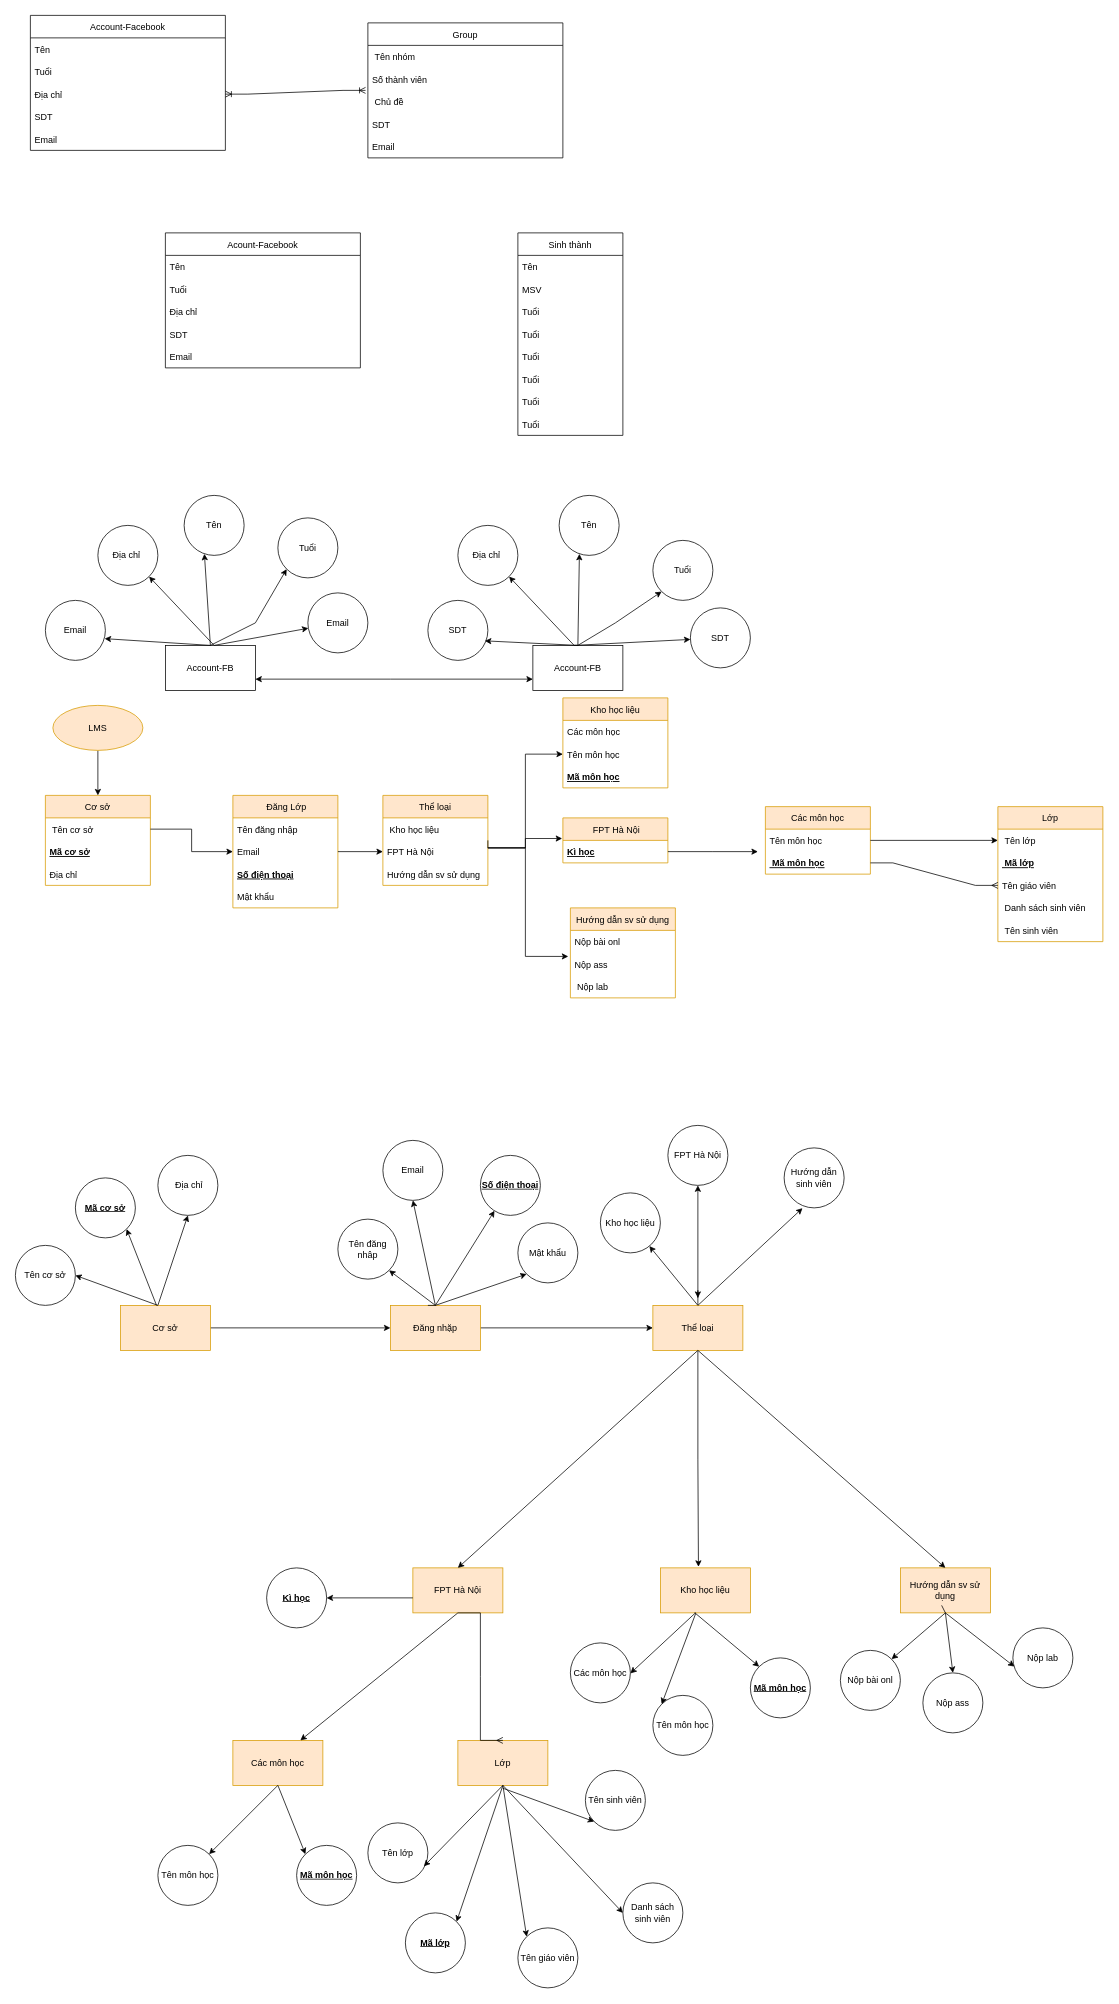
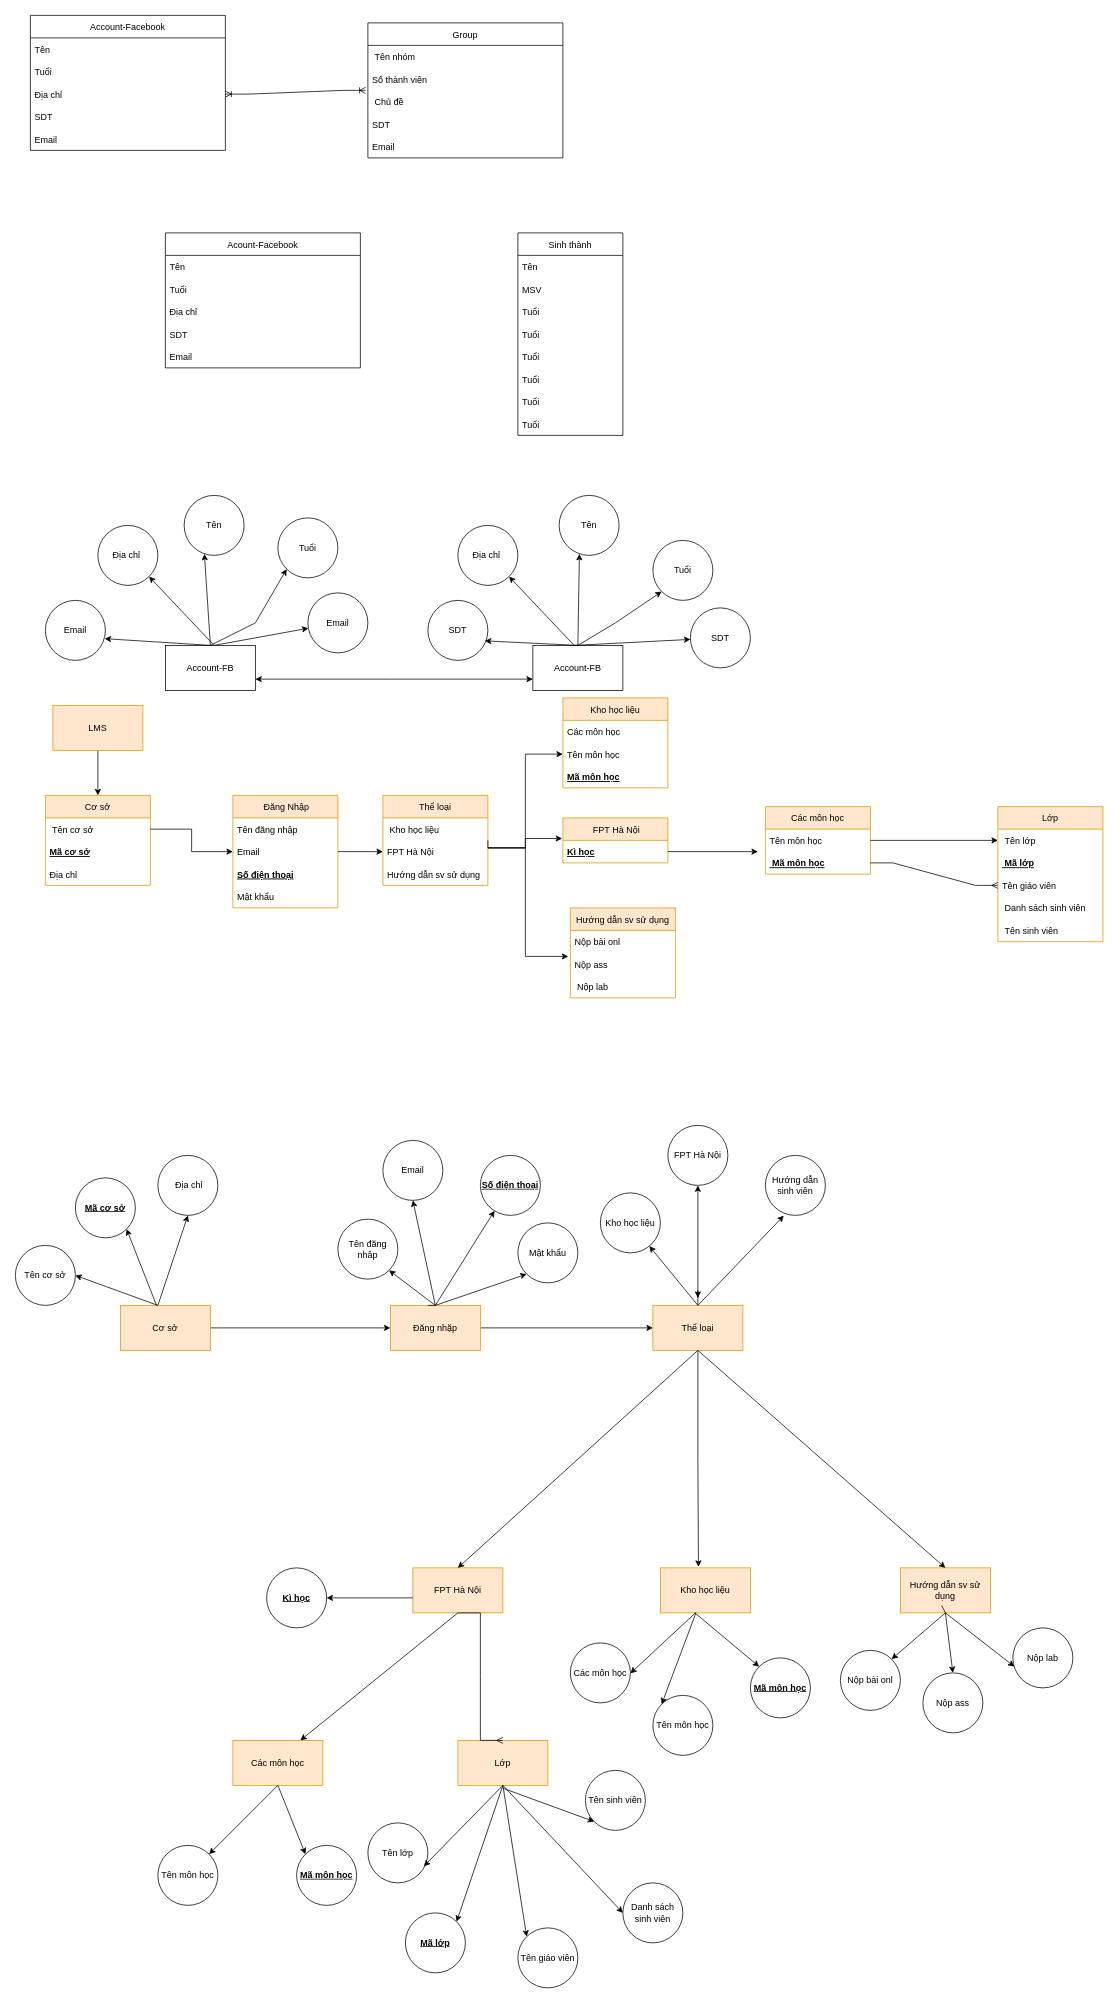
(98, 728) -> (98, 728)
(285, 807) -> (285, 807)
(814, 1178) -> (795, 1185)
